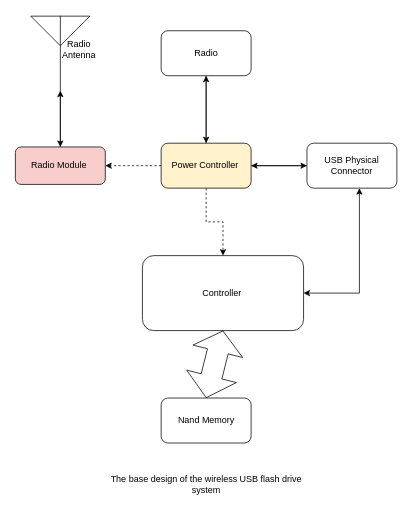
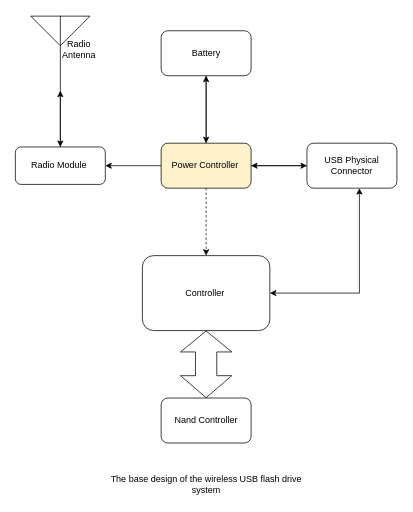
(207, 53) -> (207, 53)
(60, 165) -> (60, 165)
(135, 165) -> (135, 165)
(223, 293) -> (206, 293)
(207, 420) -> (207, 420)
